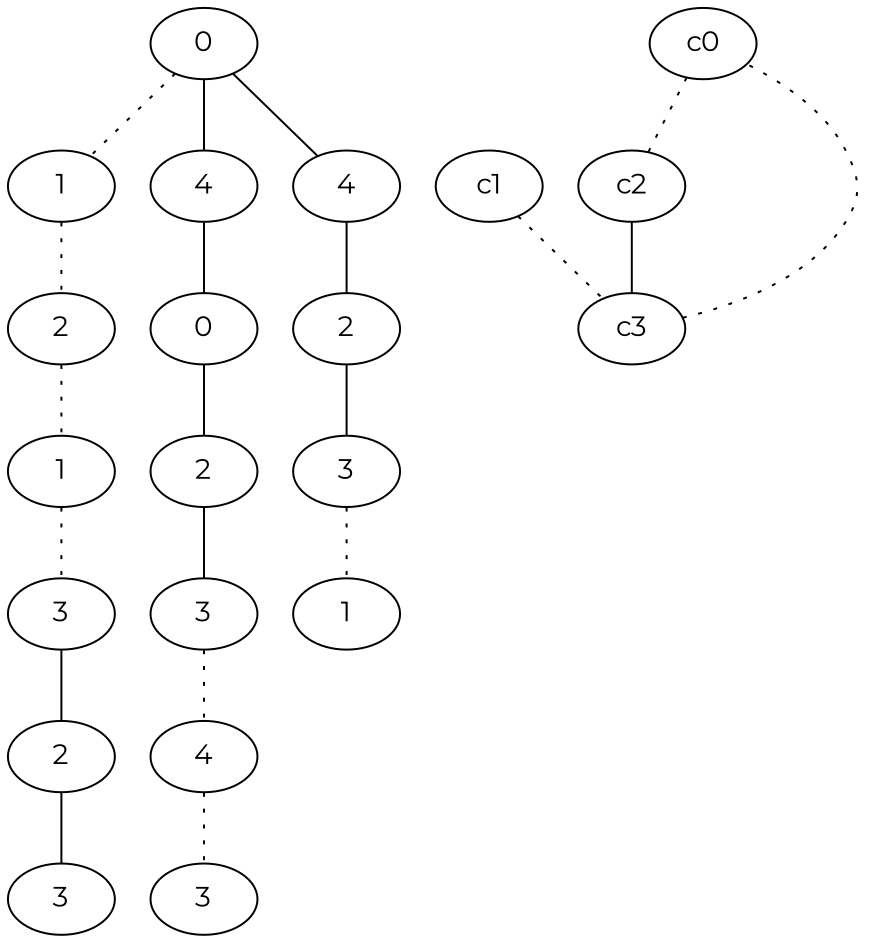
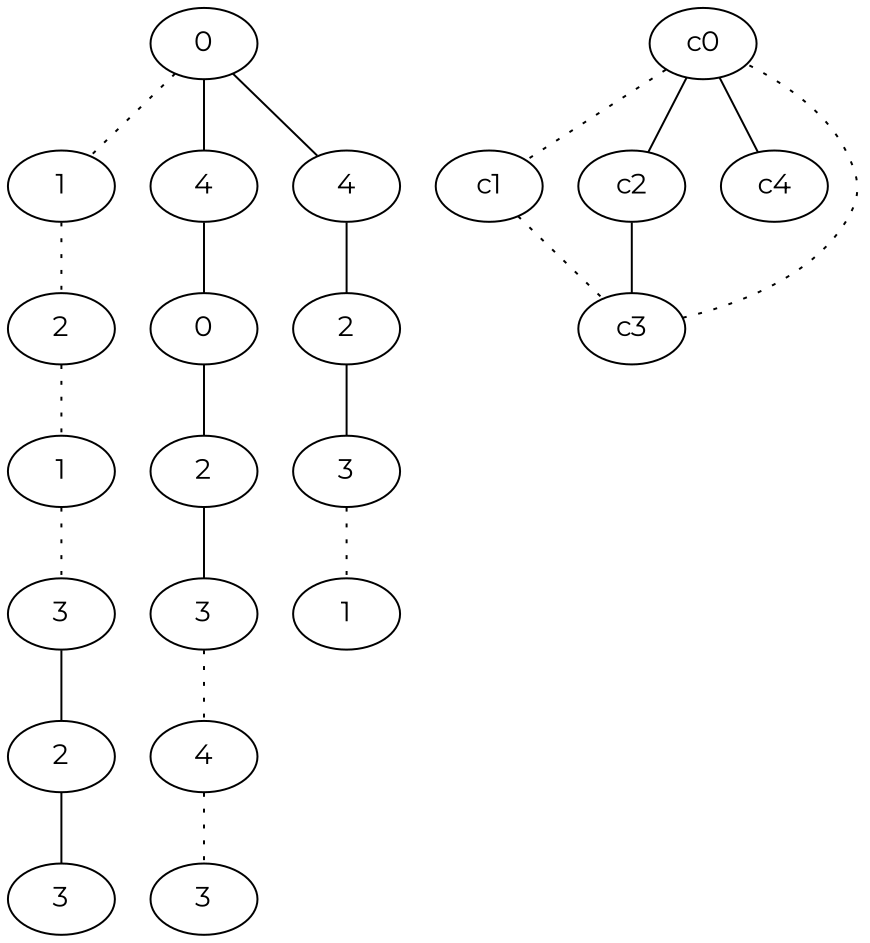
none -> (596, 115)
(667, 115) -> (667, 115)
none -> (774, 186)
